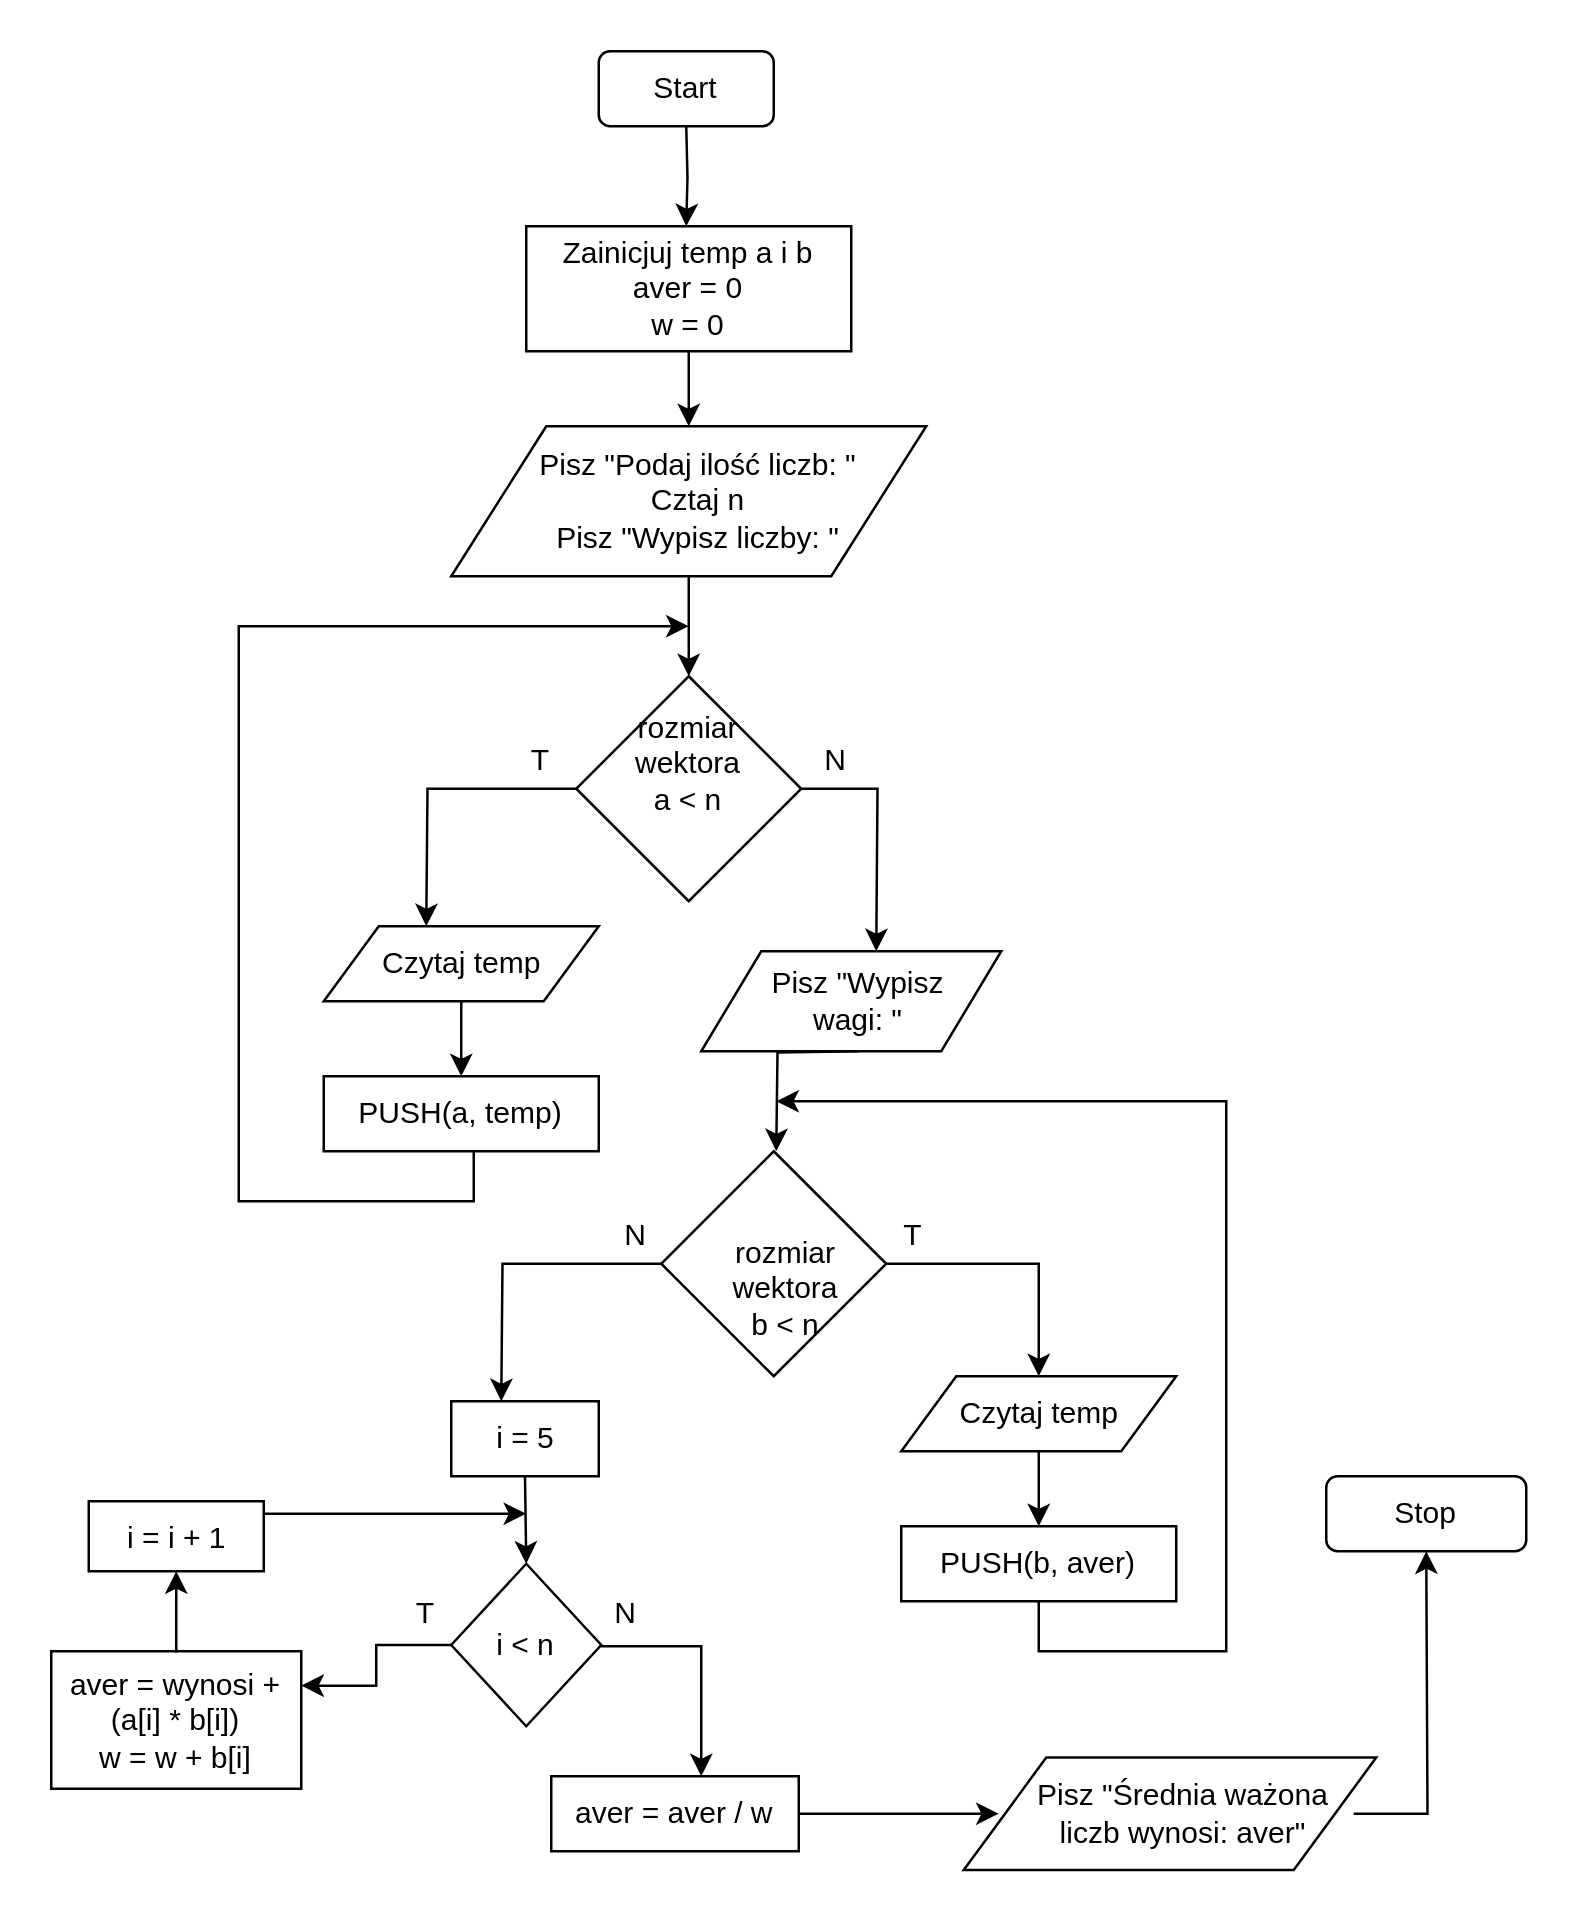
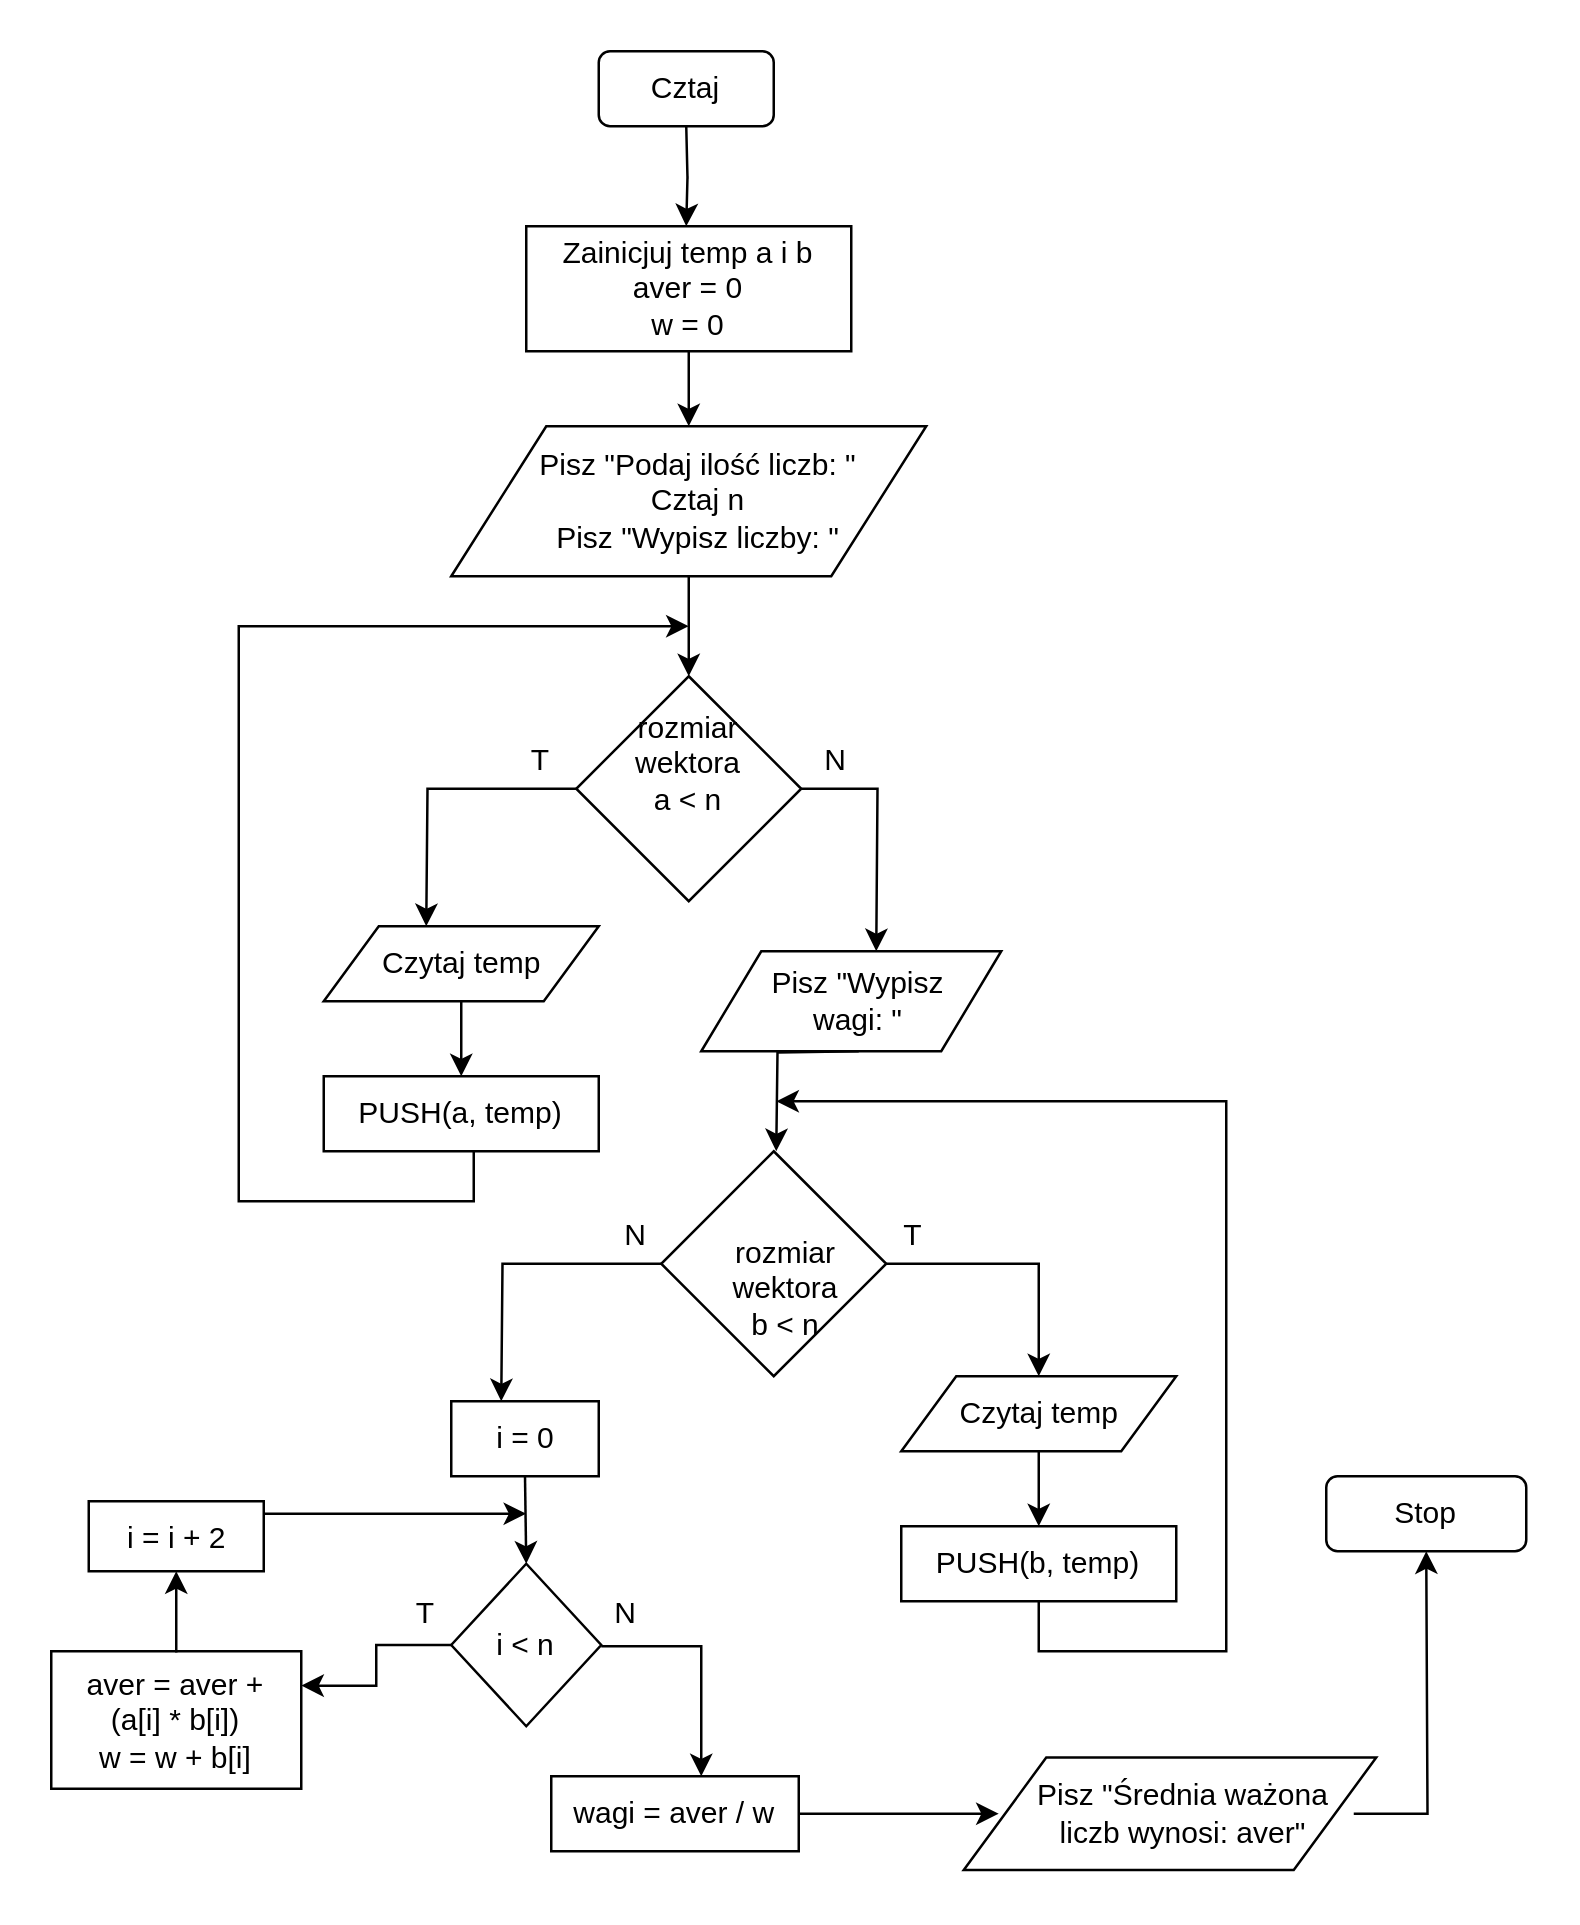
(686, 89) -> (686, 89)
(526, 1439) -> (526, 1439)
(178, 1539) -> (178, 1539)
(1039, 1564) -> (1039, 1564)
(176, 1721) -> (176, 1721)
(675, 1814) -> (675, 1814)
